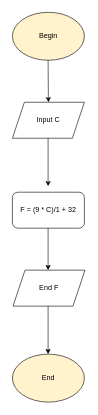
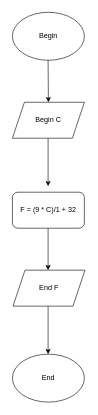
(48, 36) -> (48, 36)
(48, 120) -> (48, 120)
(48, 378) -> (48, 378)
